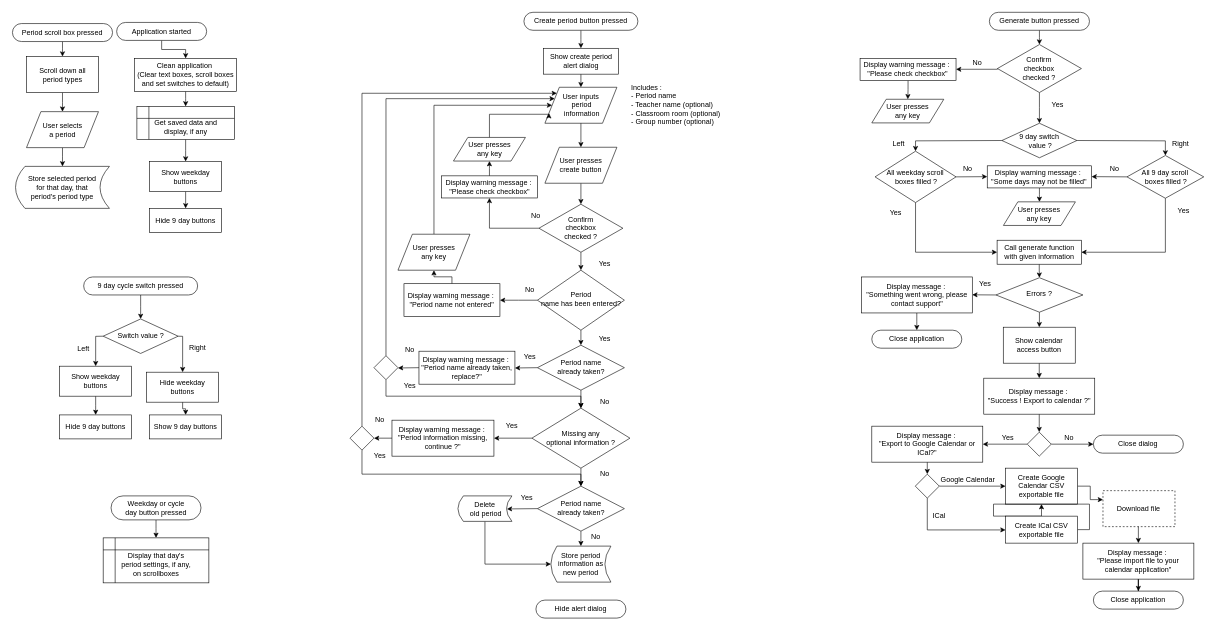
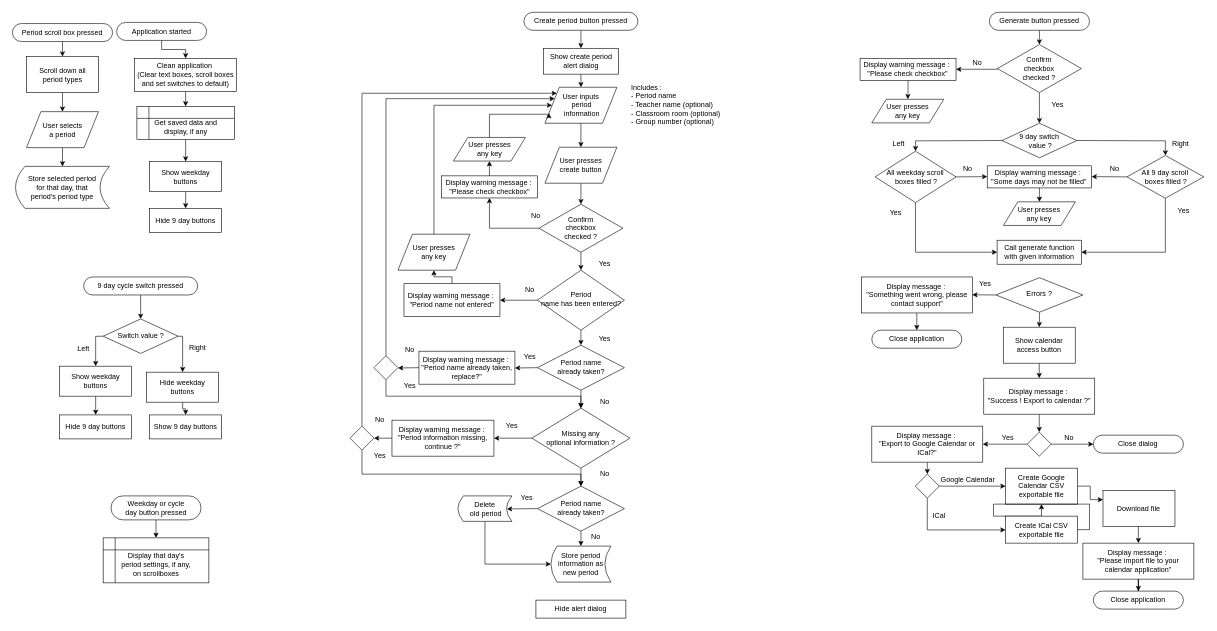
(1040, 272) -> none
(1139, 509) -> (1139, 509)
(581, 609) -> (581, 609)
